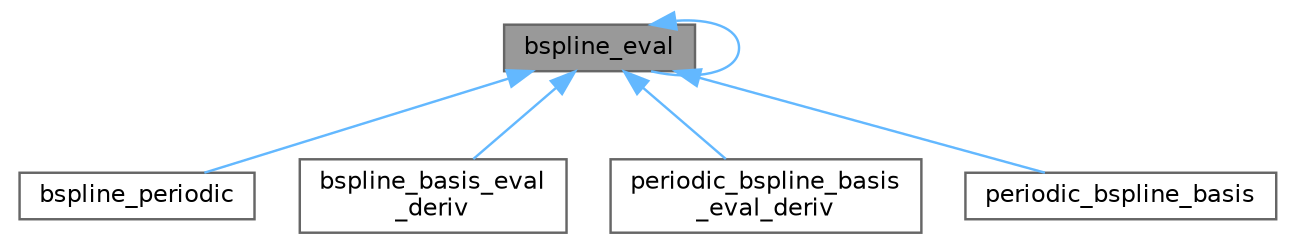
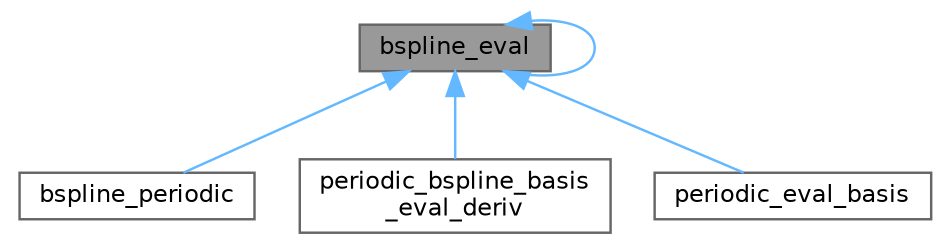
(433, 196) -> none
(1121, 196) -> (793, 196)
